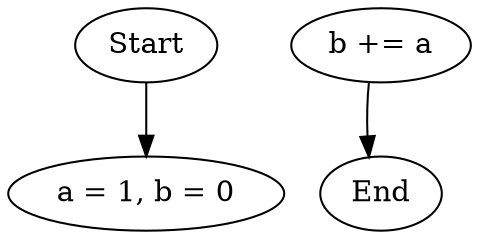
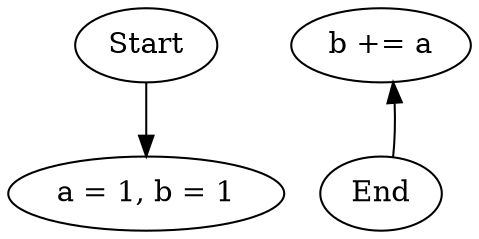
(367, 109) -> (395, 130)
(146, 194) -> (146, 194)
